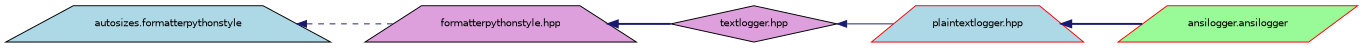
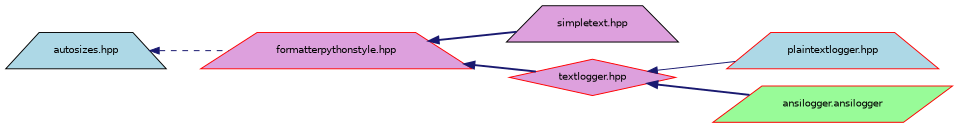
(168, 24) -> (86, 51)
(501, 24) -> (336, 51)
none -> (592, 24)
(754, 24) -> (592, 77)
(1107, 24) -> (704, 90)
